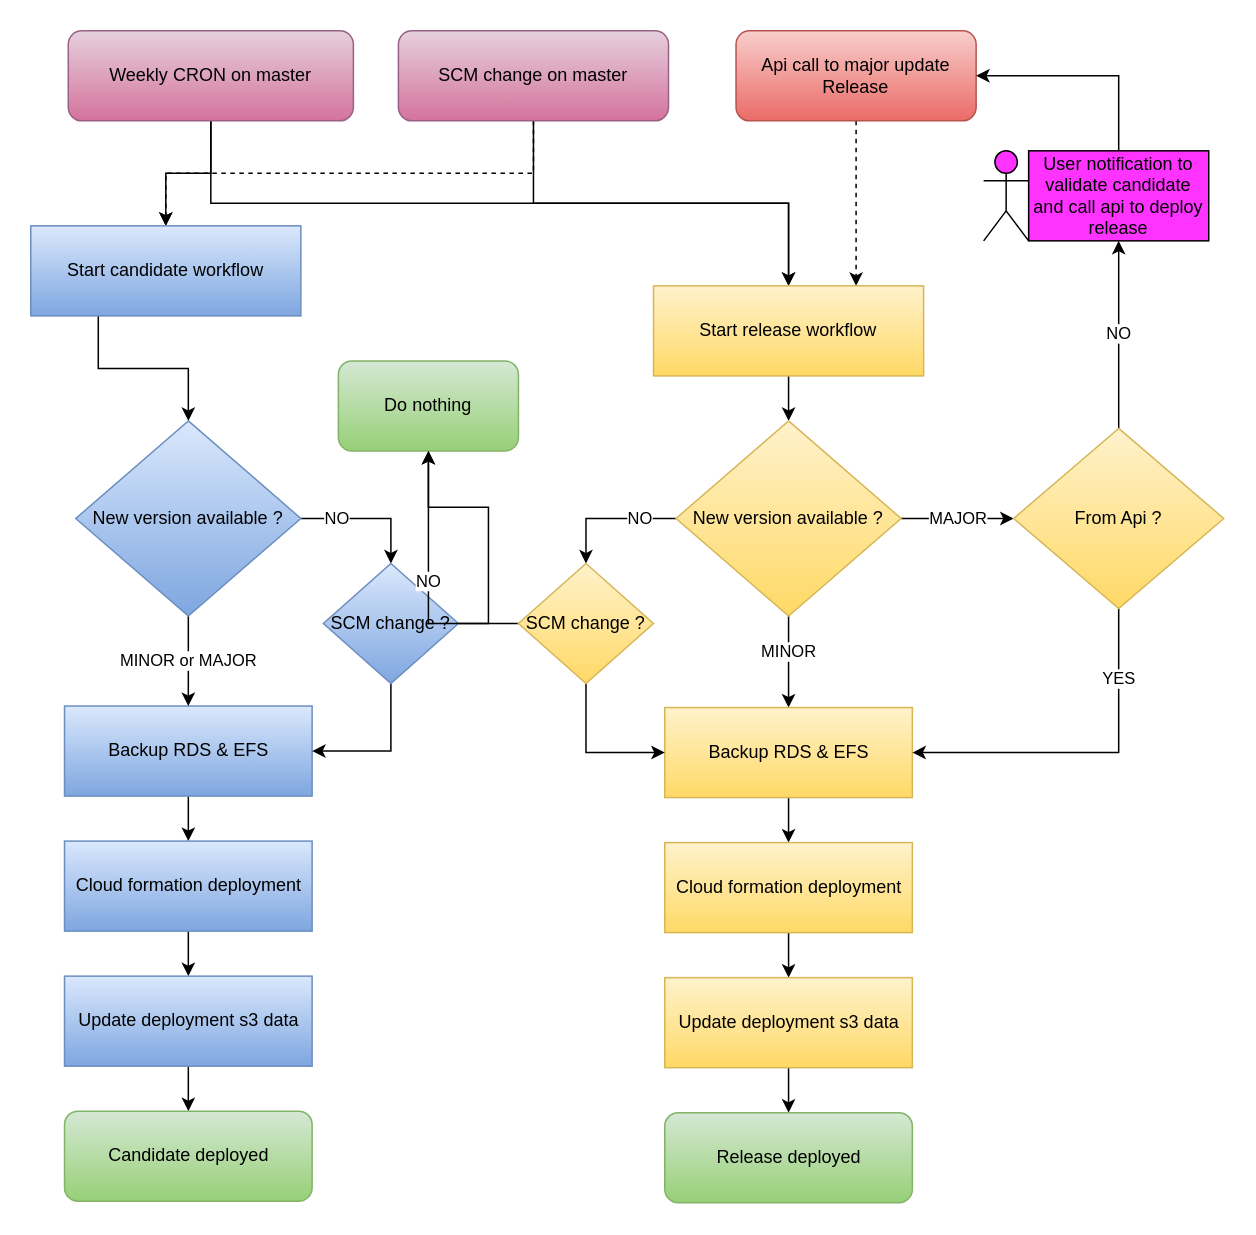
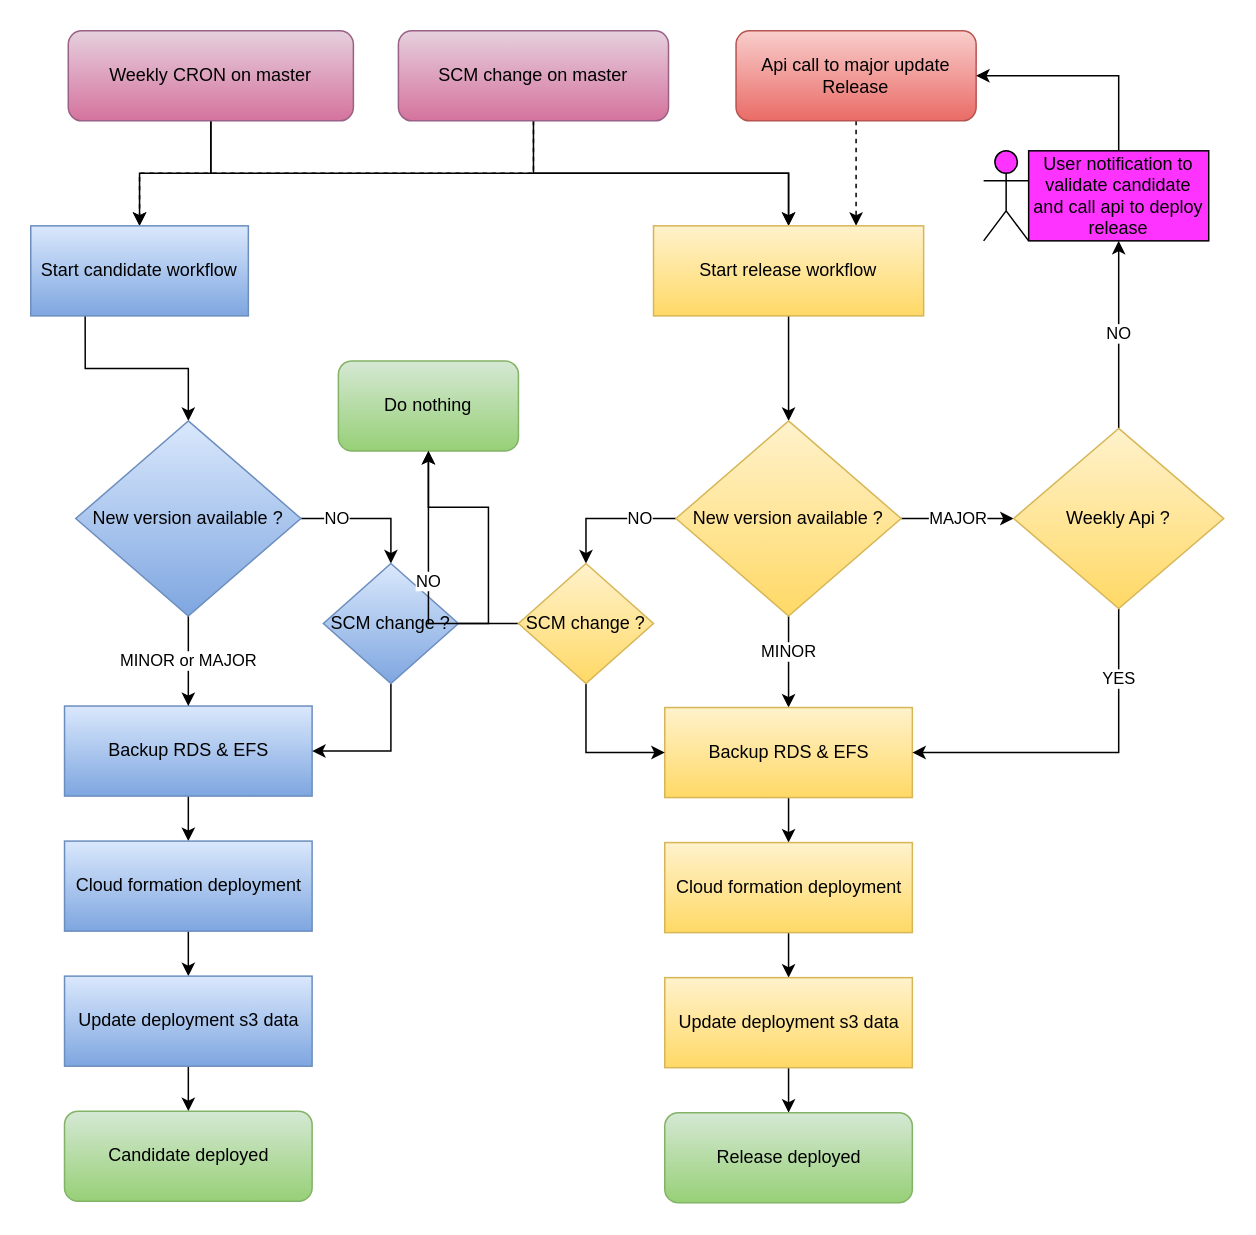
(166, 271) -> (140, 271)
(788, 331) -> (788, 271)
(1118, 518) -> (1118, 518)
